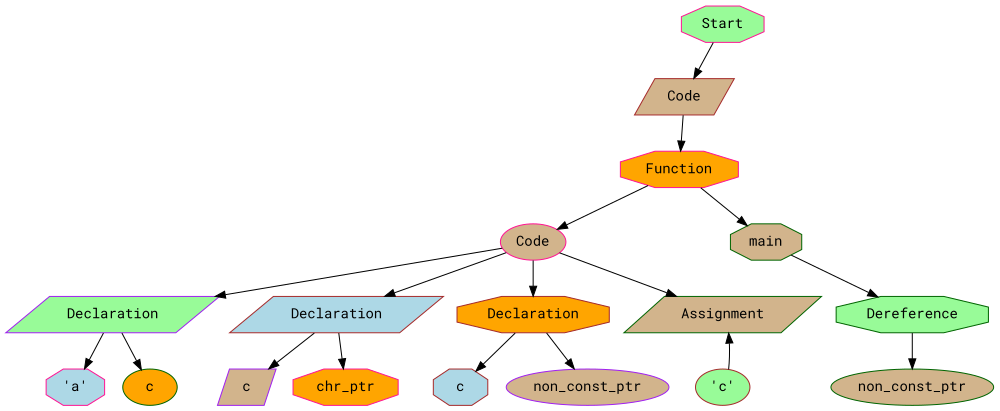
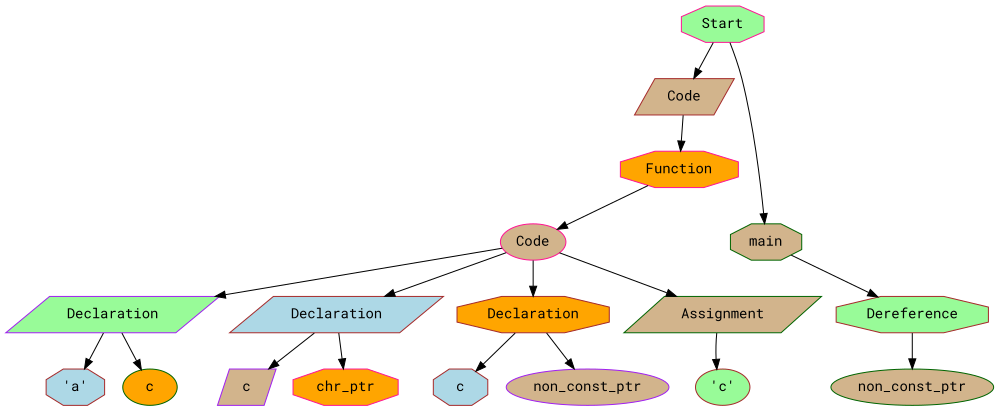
(720, 203) -> (752, 127)
(912, 315) -> (912, 315)
(729, 356) -> (716, 346)
(75, 387) -> (75, 387)
